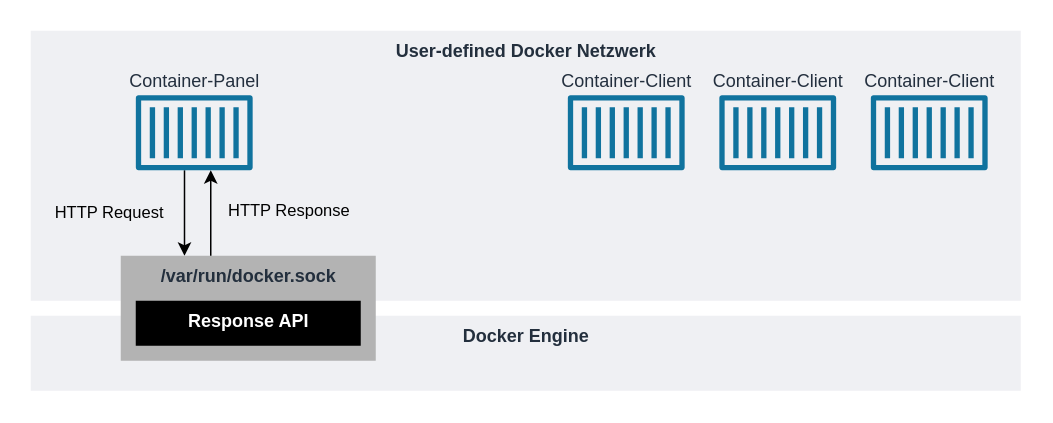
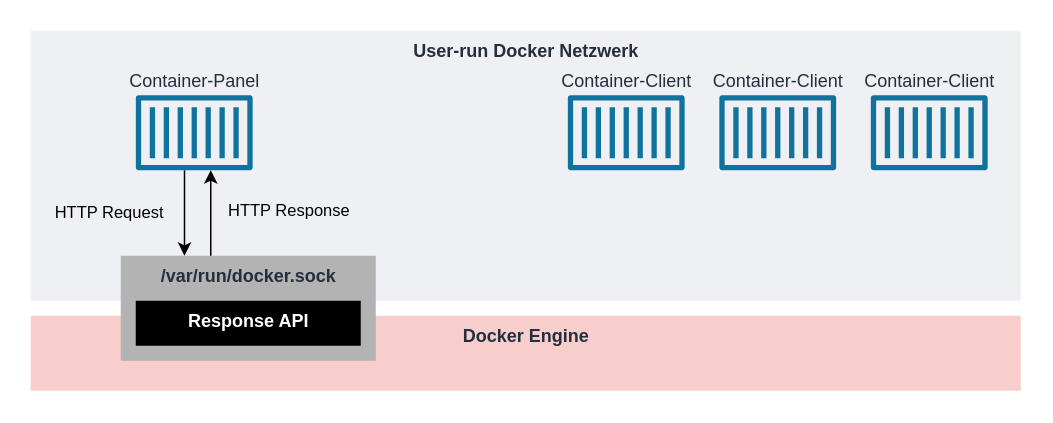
(527, 52) -> (527, 52)
(526, 353) -> (526, 353)
